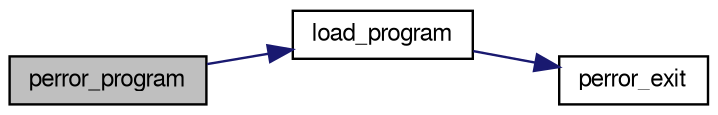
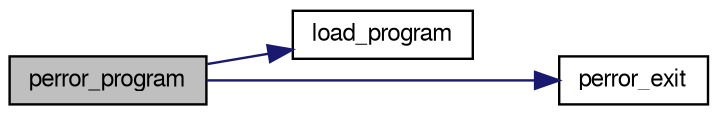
(504, 57) -> (370, 80)
